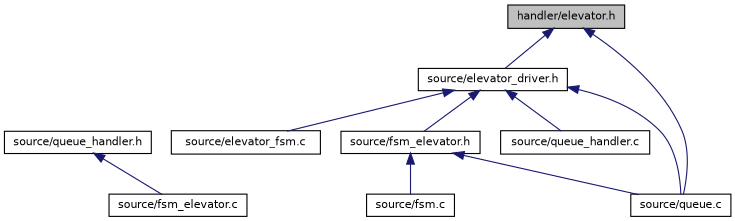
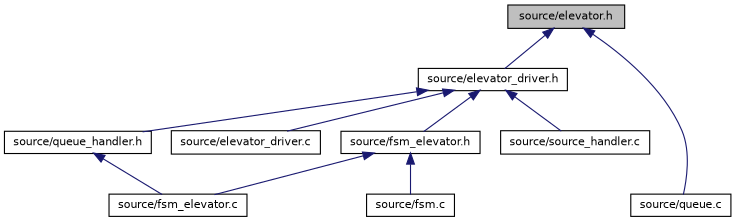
(566, 17) -> (566, 17)
(651, 123) -> (280, 112)
(246, 142) -> (246, 142)
(575, 142) -> (575, 142)
(551, 175) -> (289, 175)
